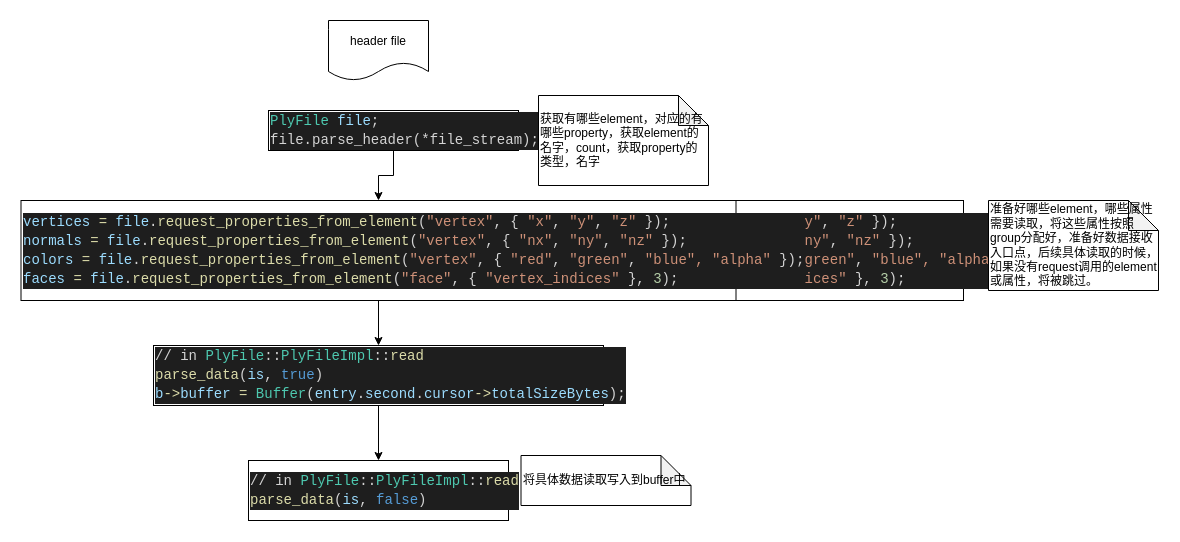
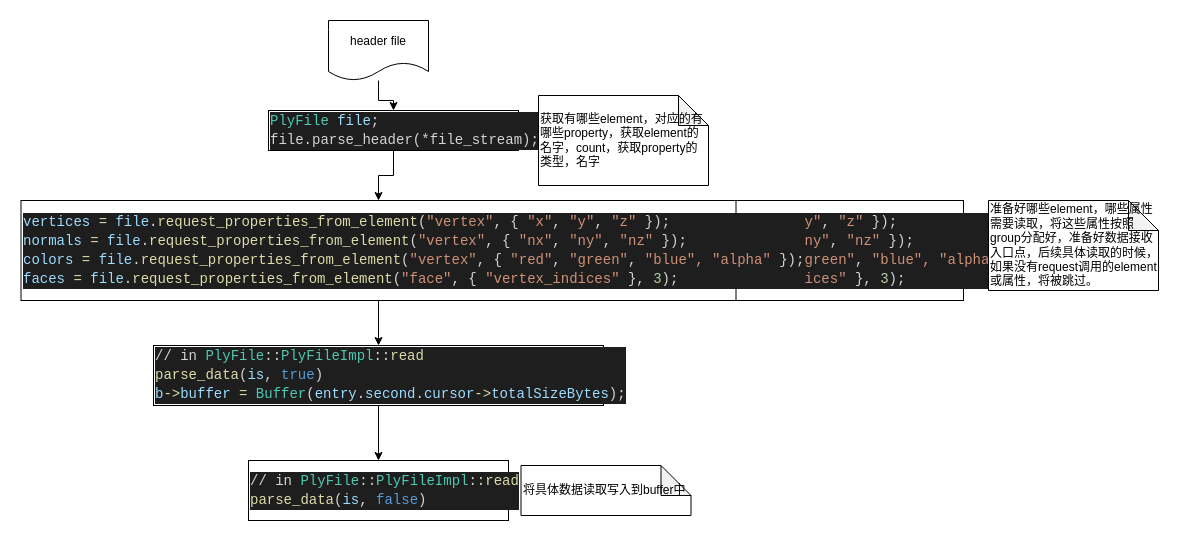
none -> (379, 100)
(606, 481) -> (606, 491)
